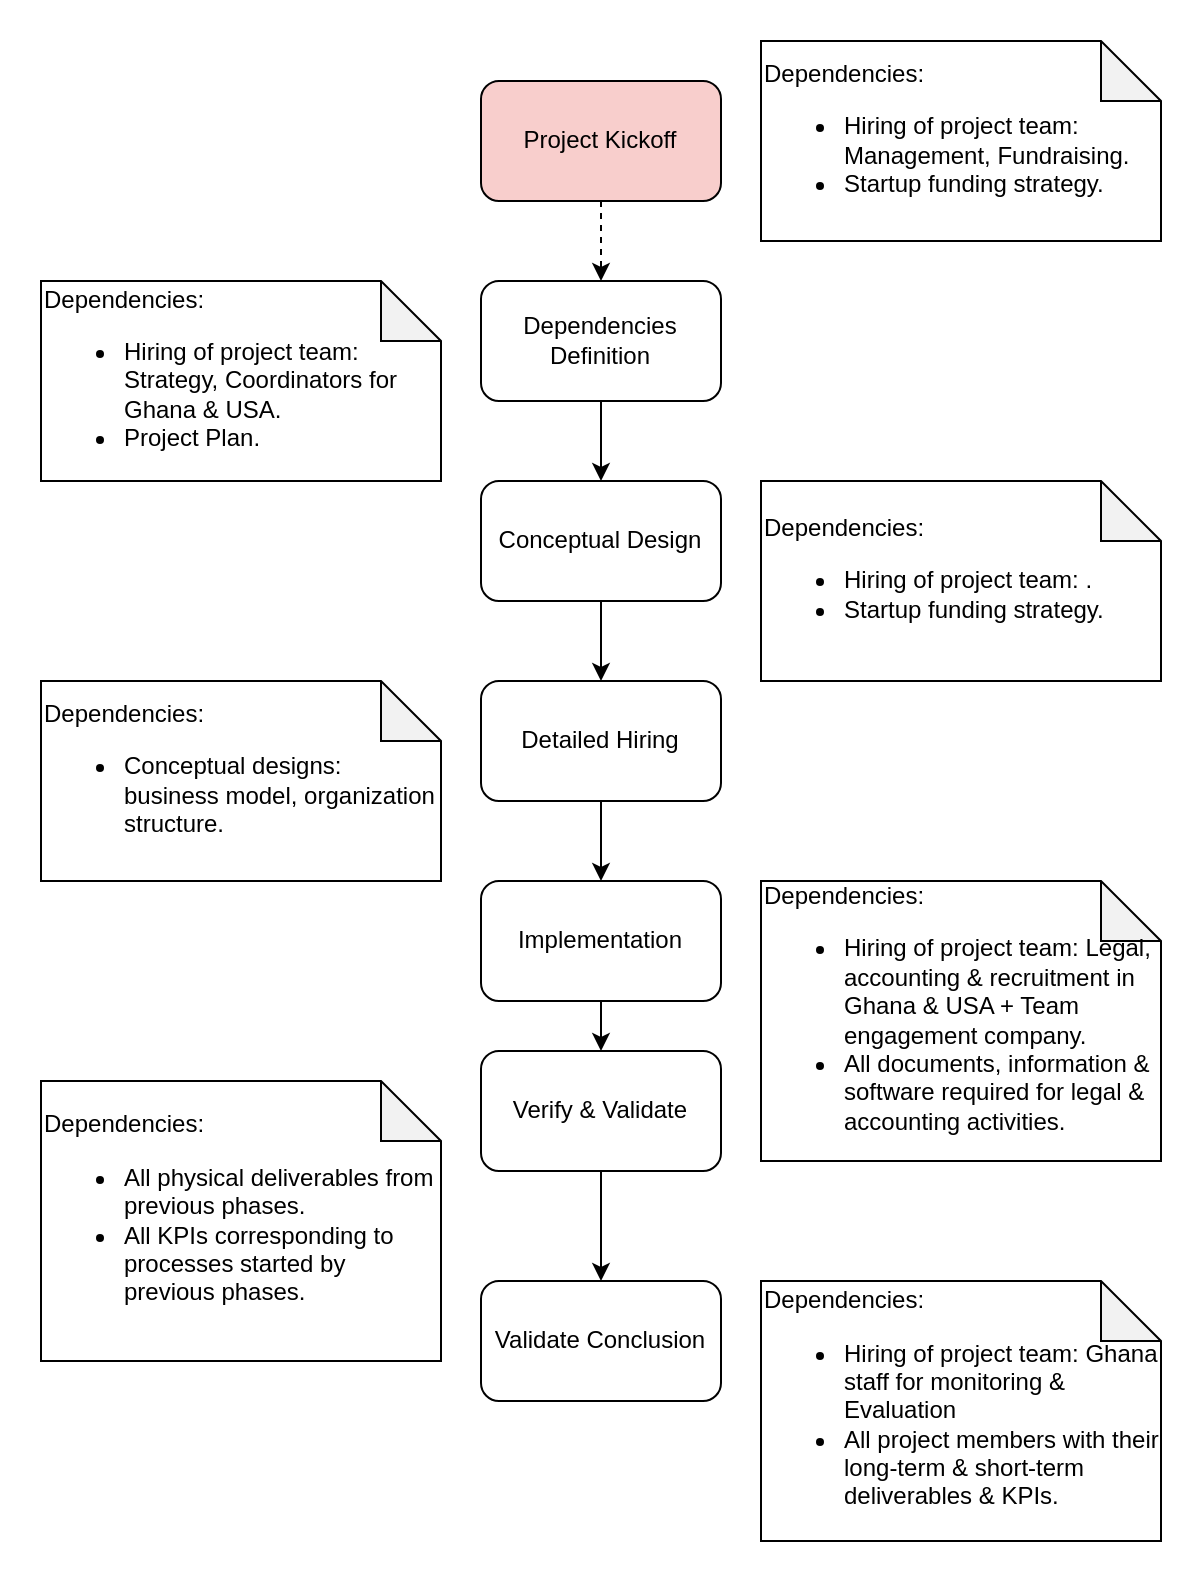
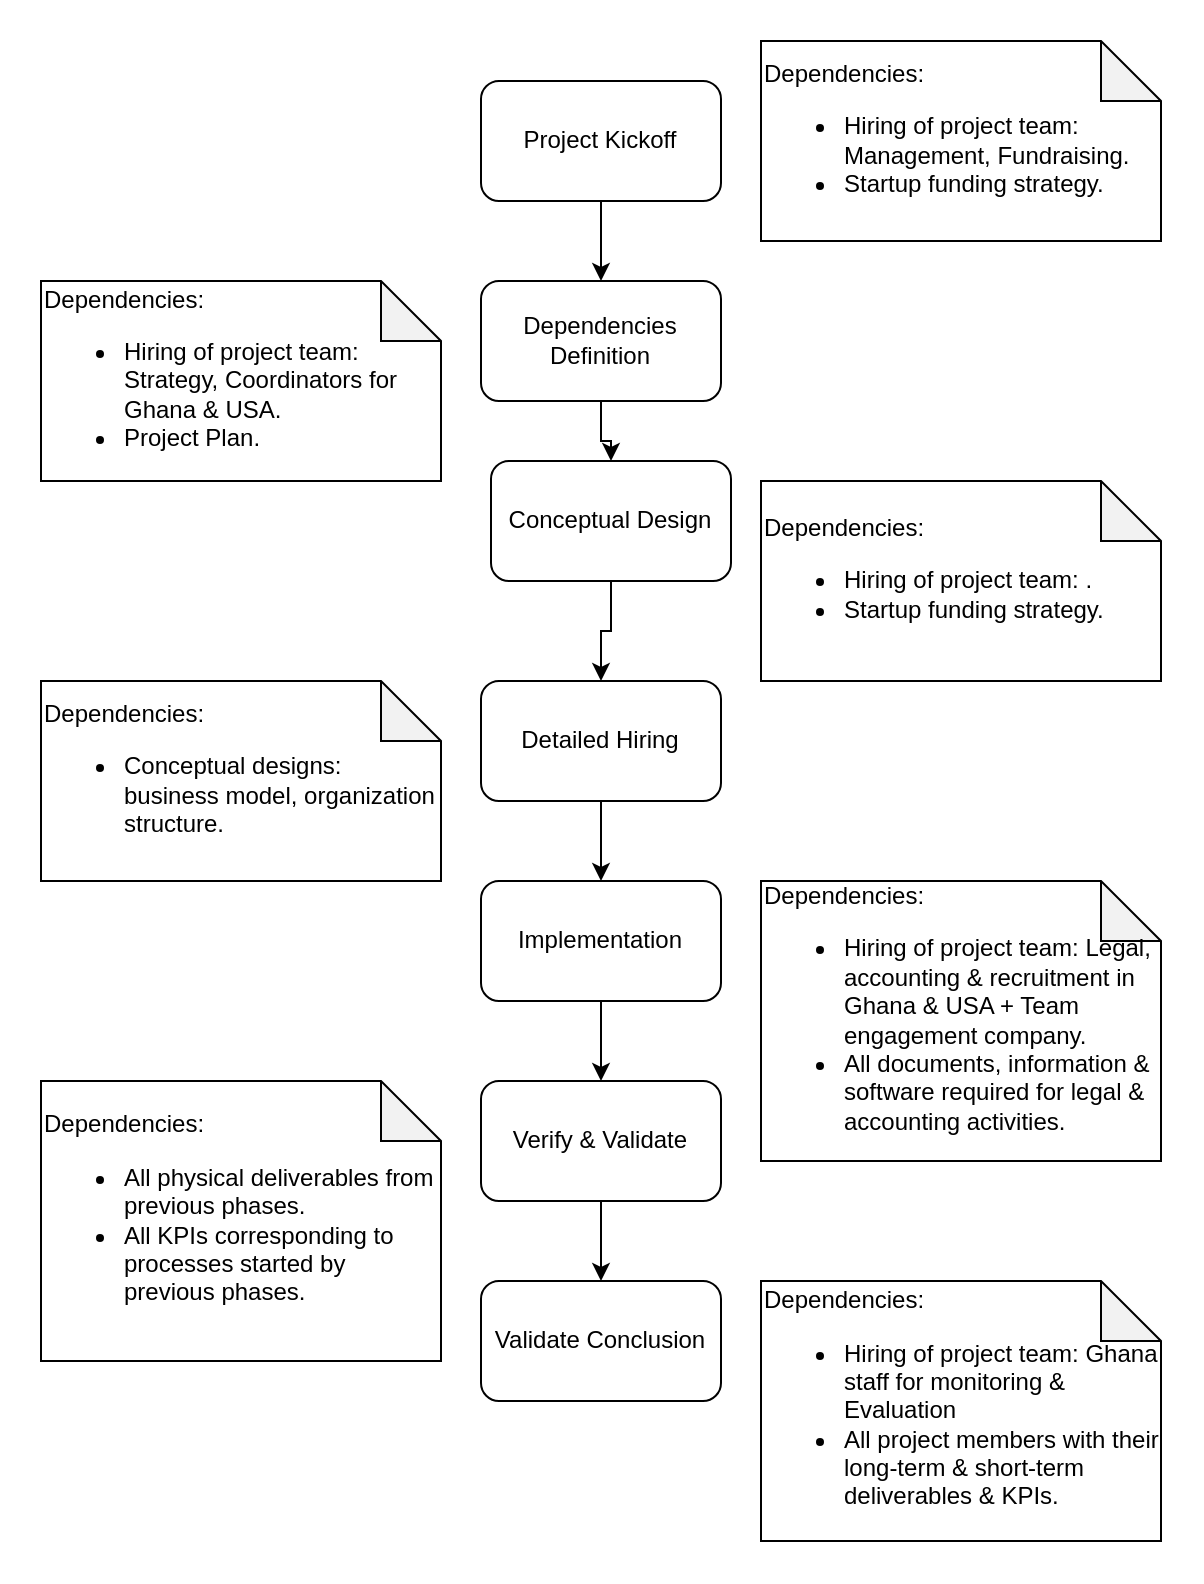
(601, 141) -> (601, 141)
(601, 233) -> (601, 233)
(601, 541) -> (611, 521)
(601, 1111) -> (601, 1141)
